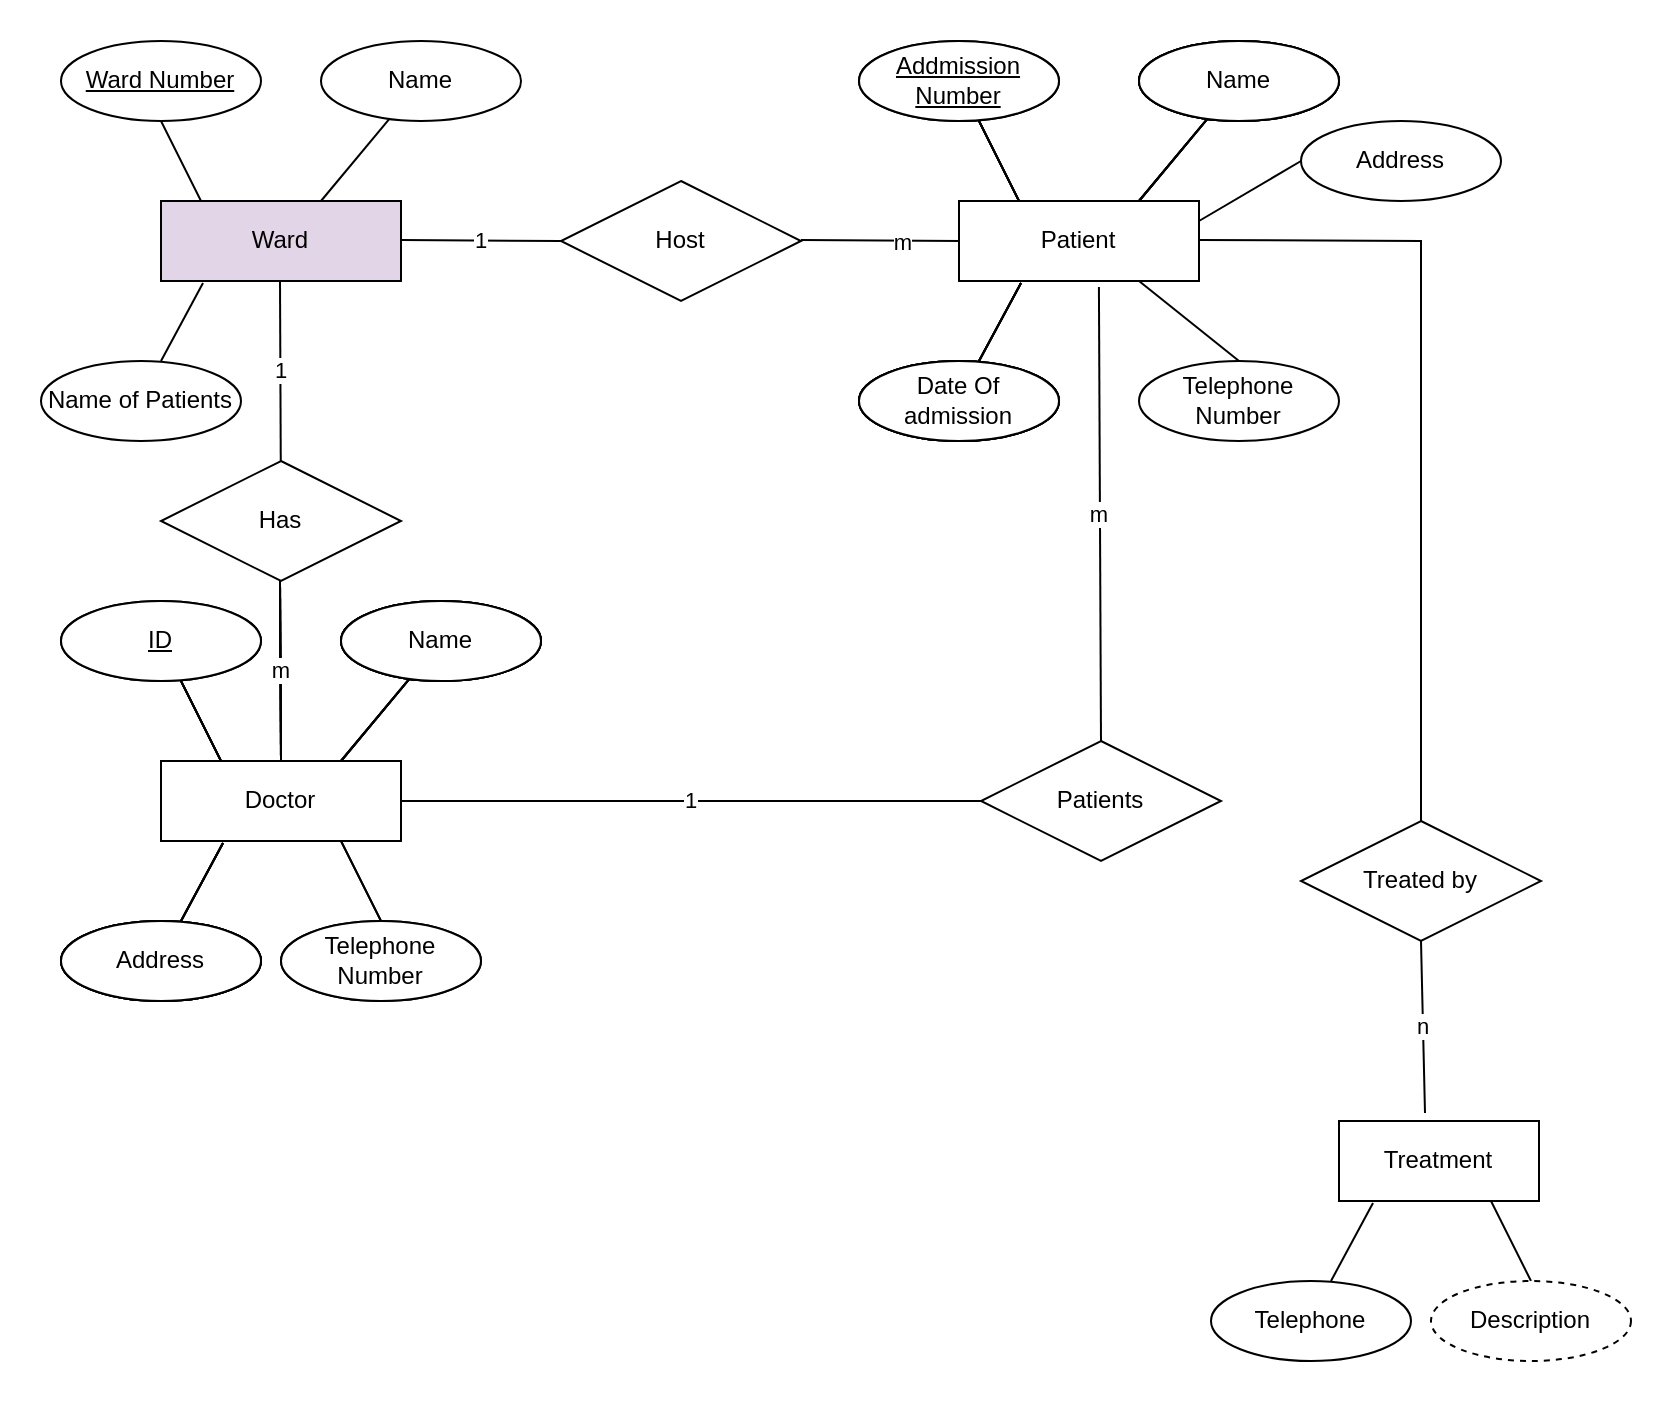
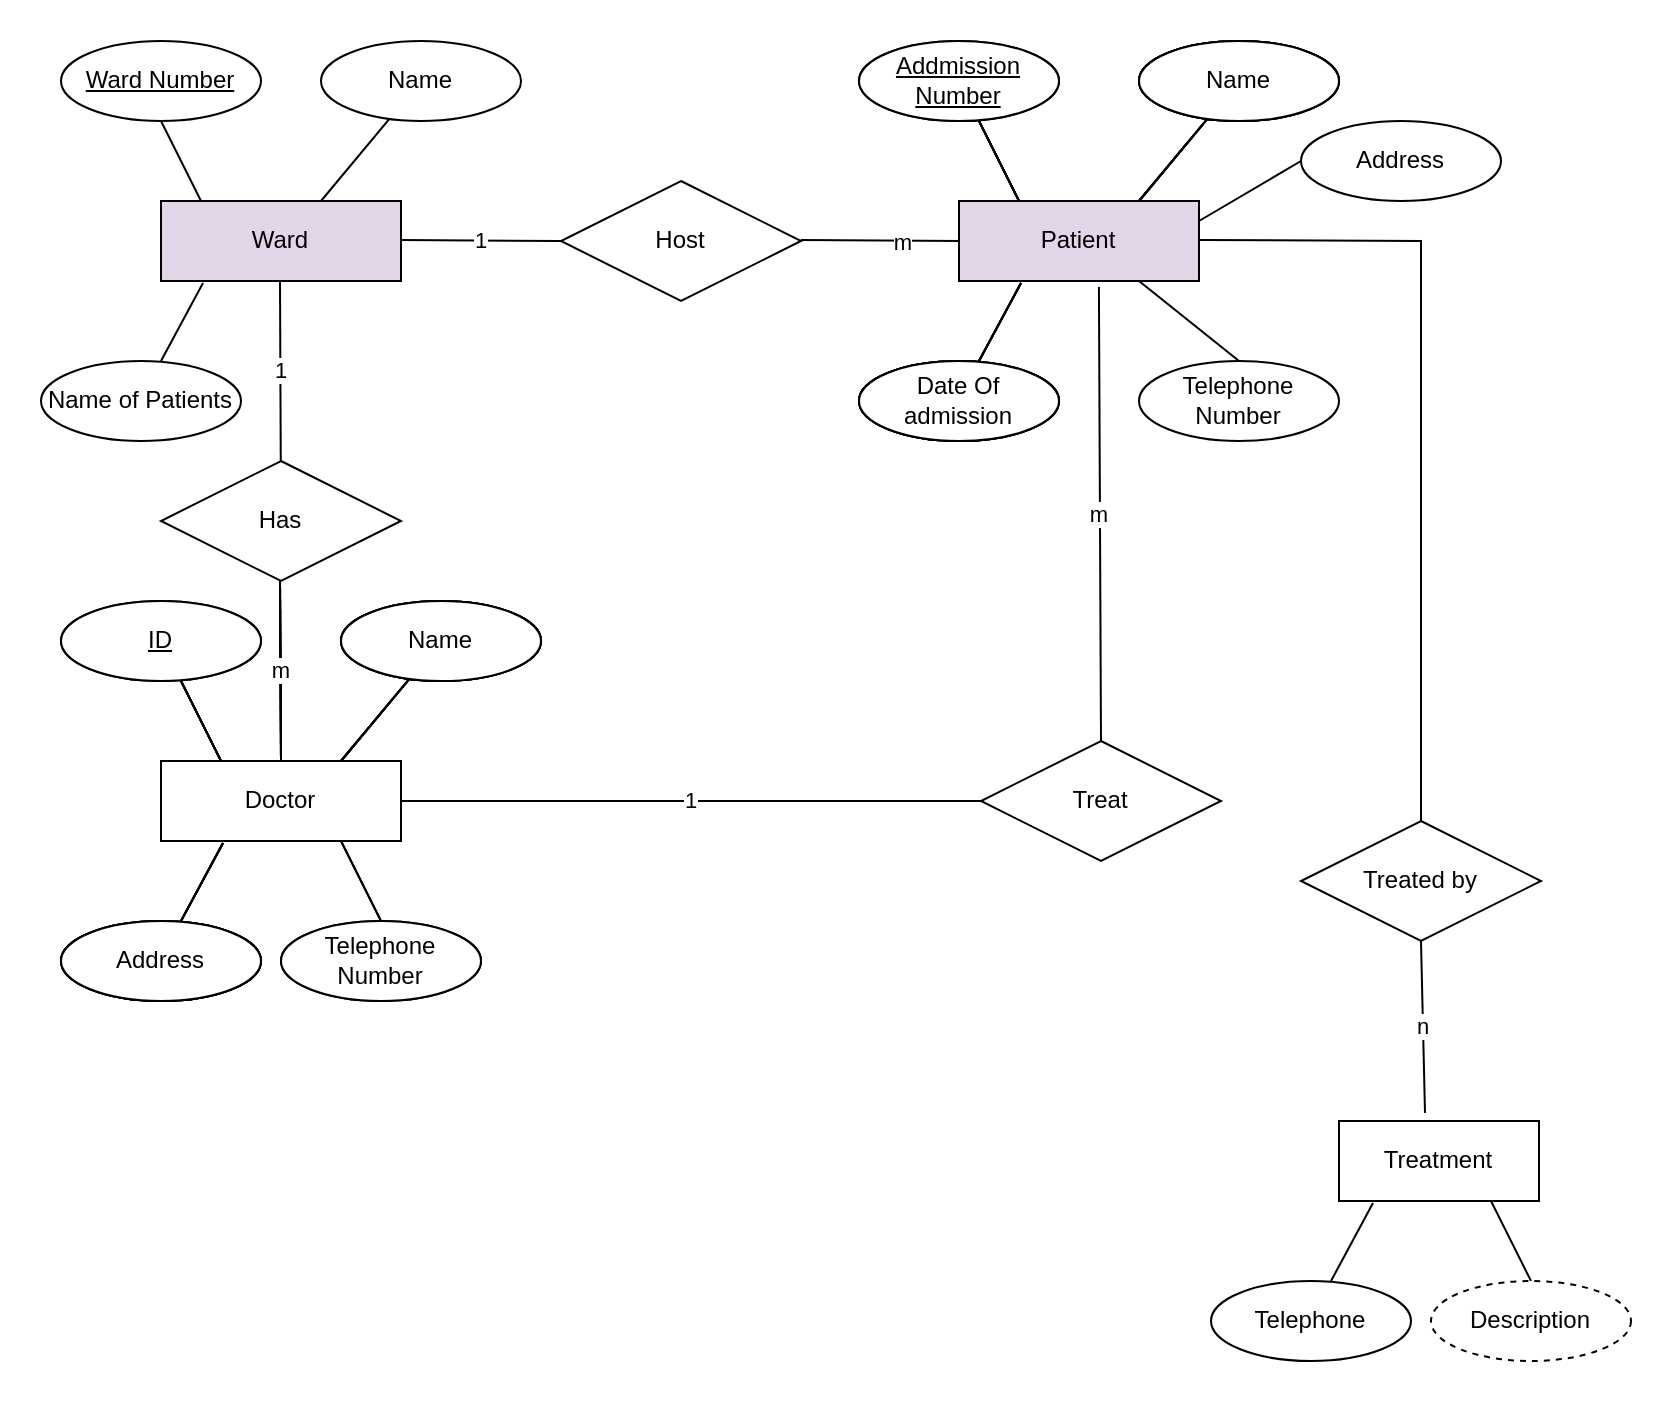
(1079, 241) -> (1079, 241)
(1101, 801) -> (1101, 801)
